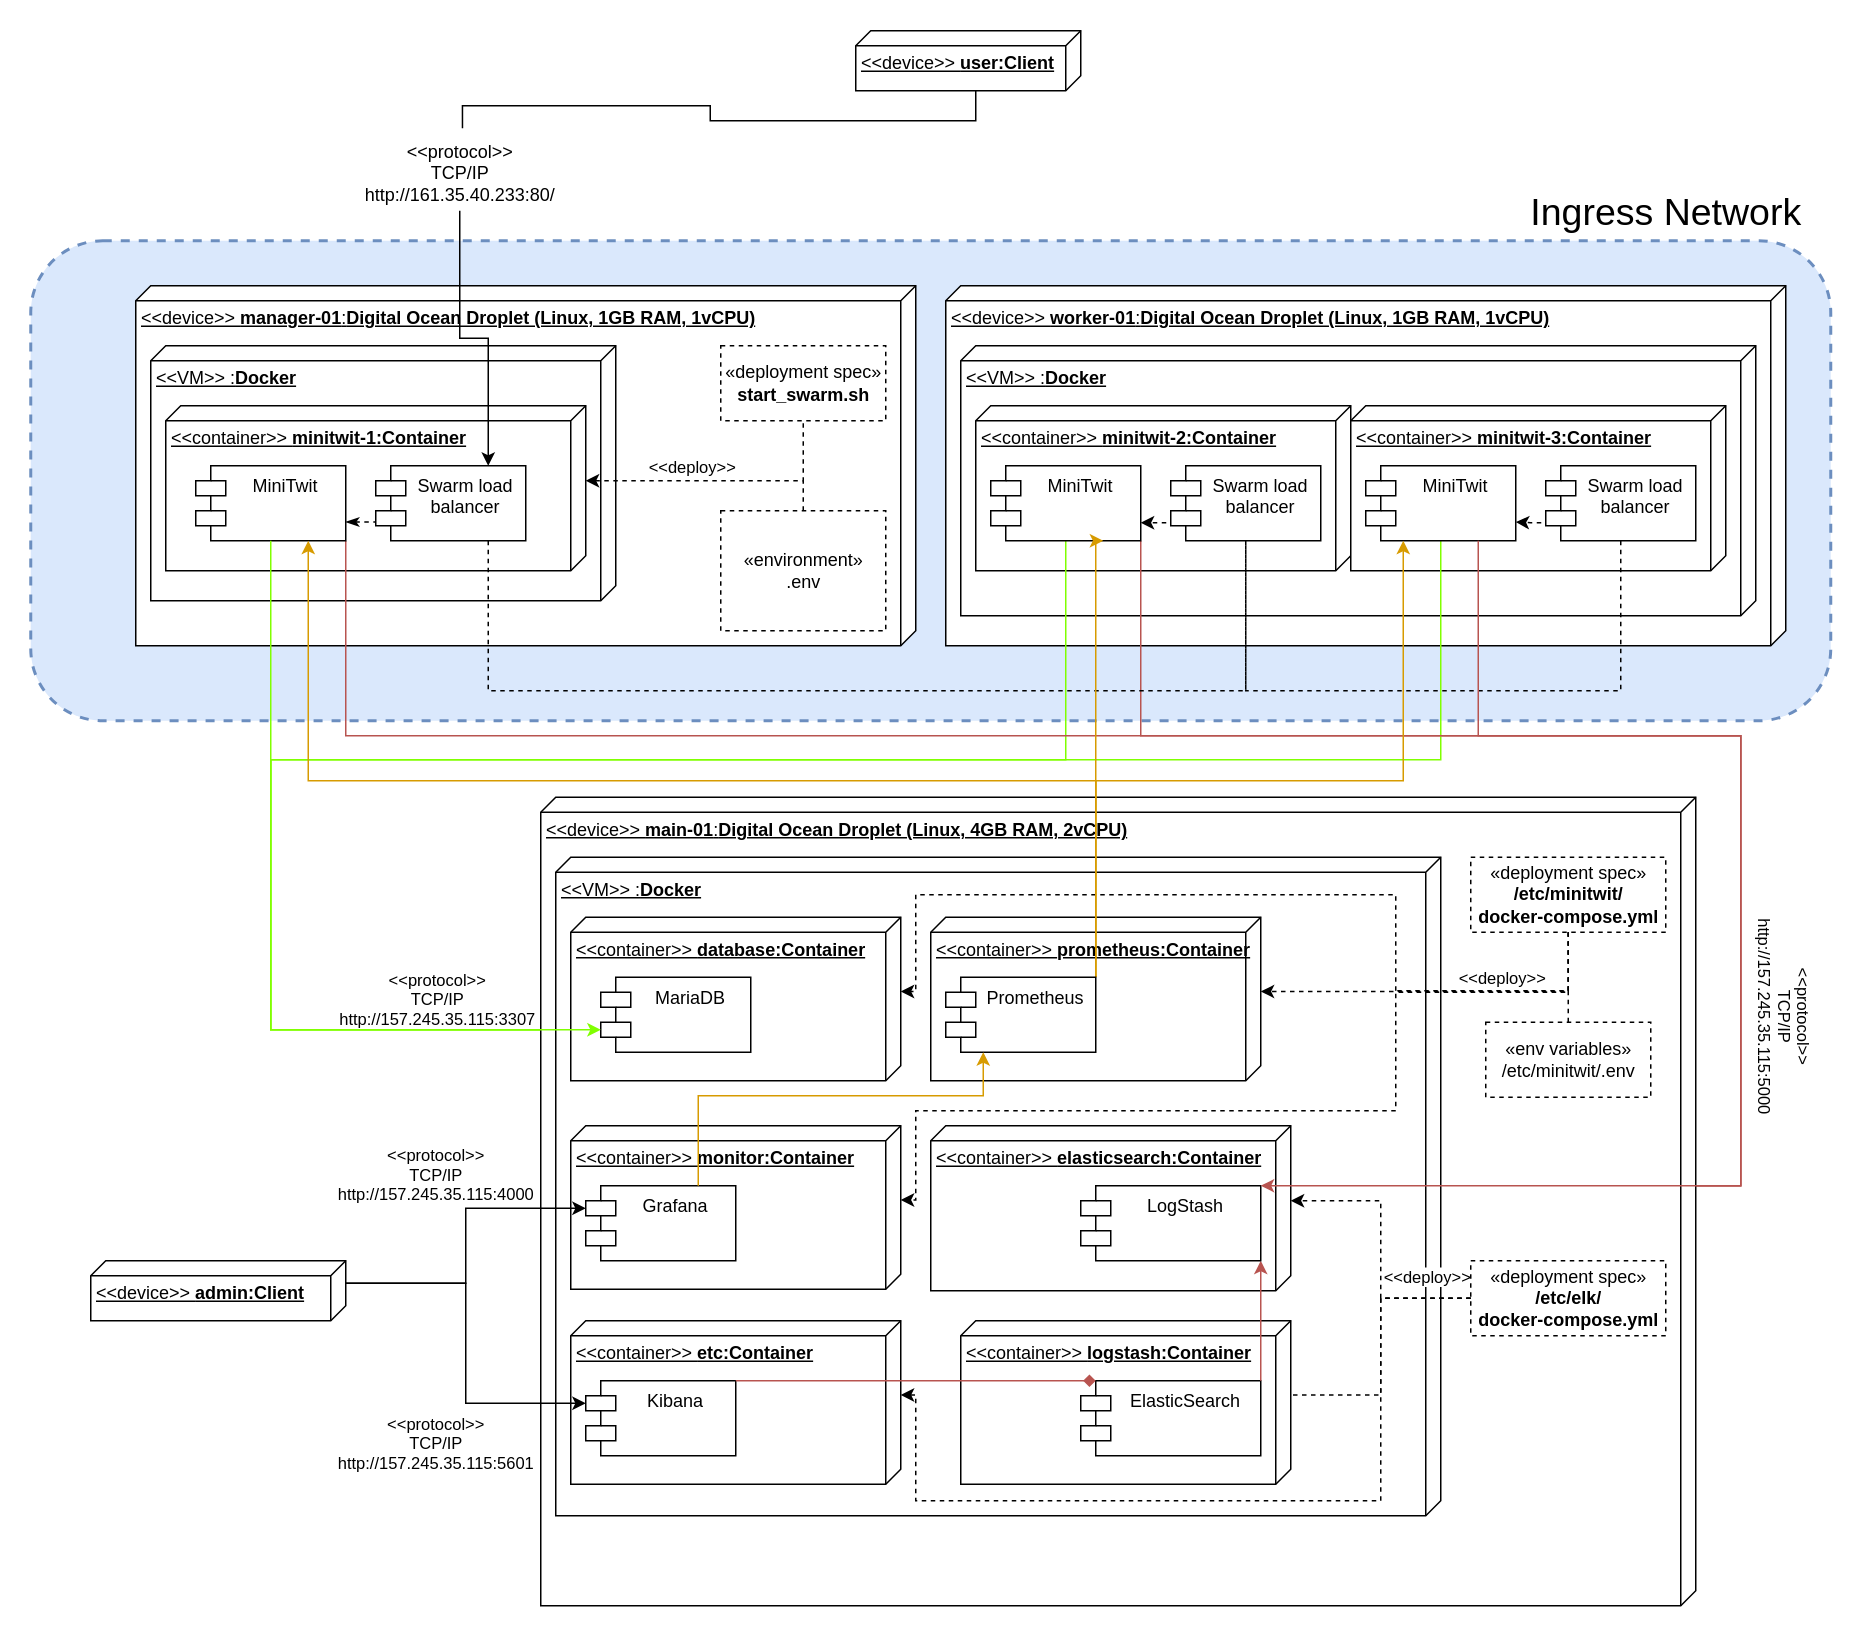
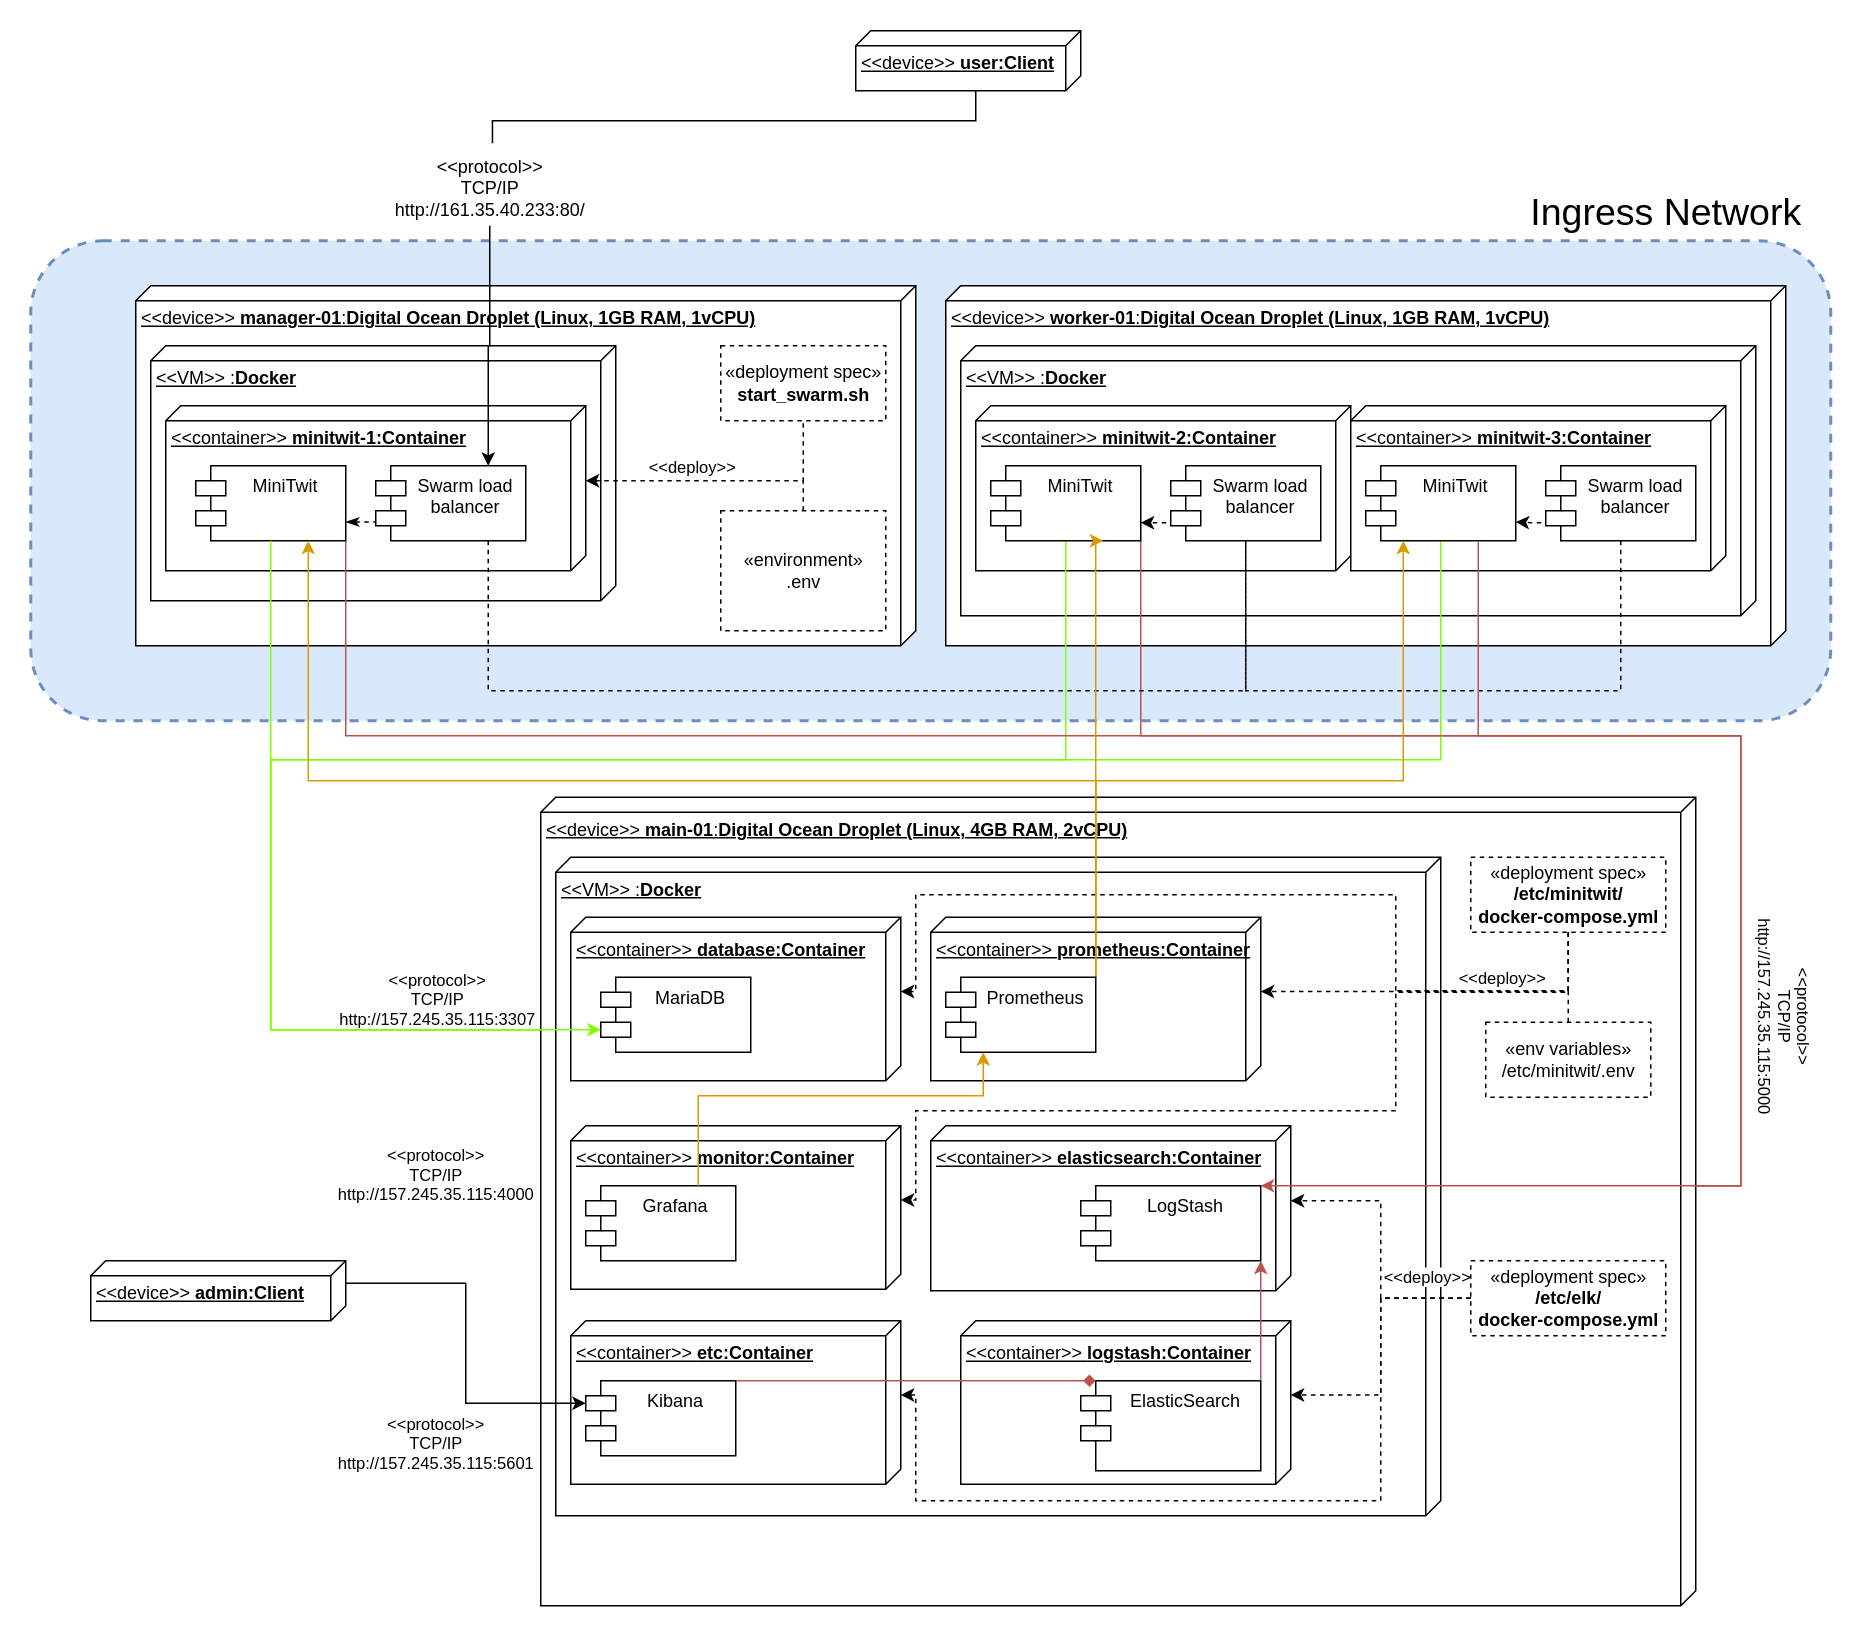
(460, 173) -> (490, 188)
(484, 1208) -> none
(1297, 1395) -> (1302, 1395)
(1171, 1418) -> (1171, 1426)
